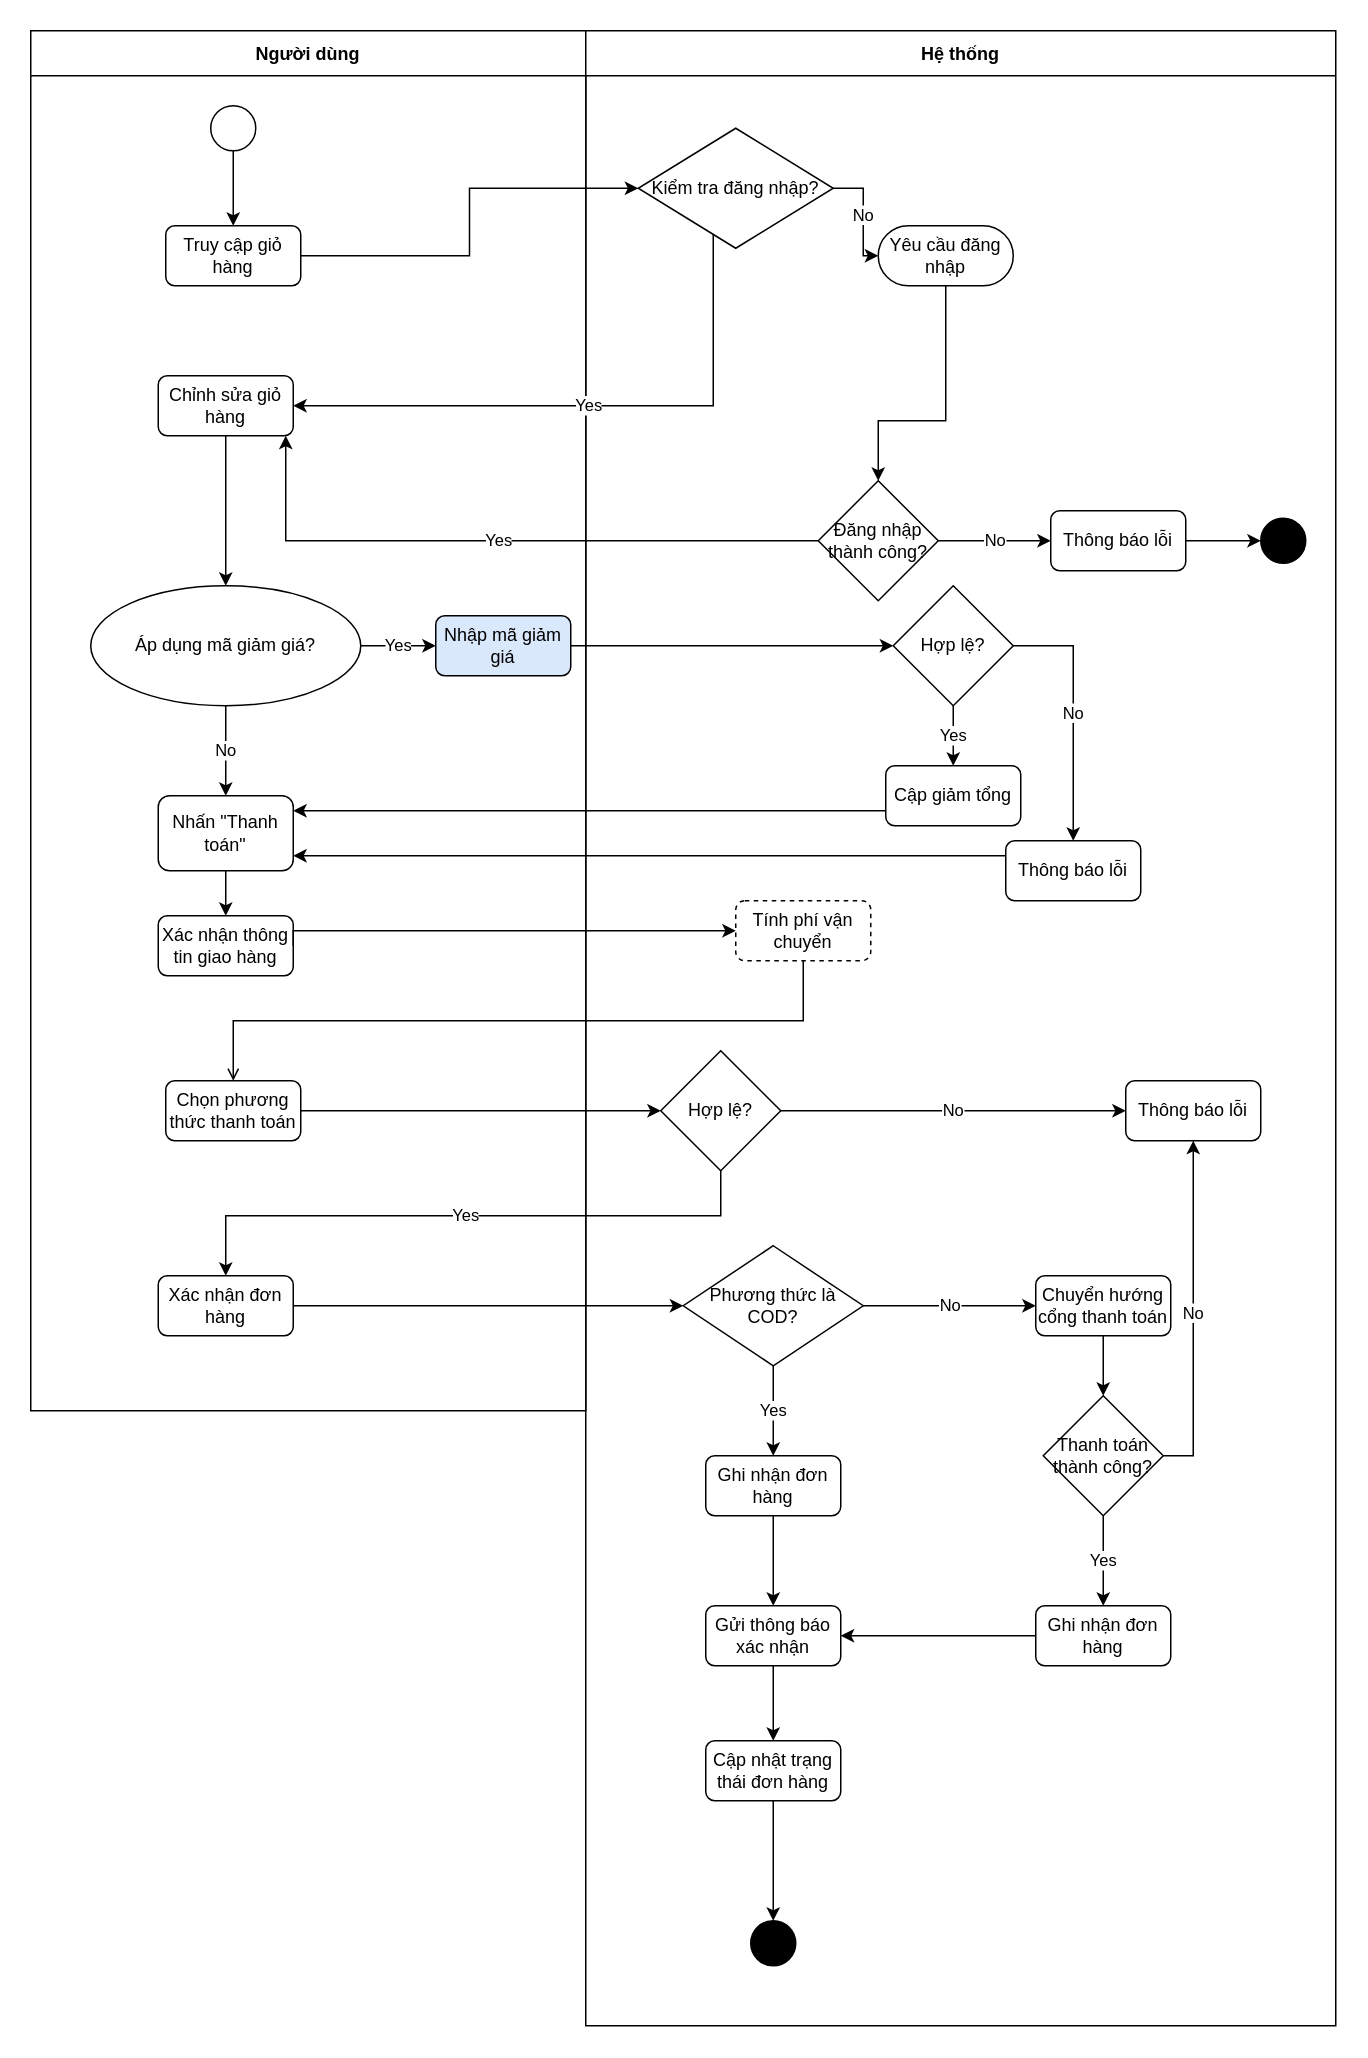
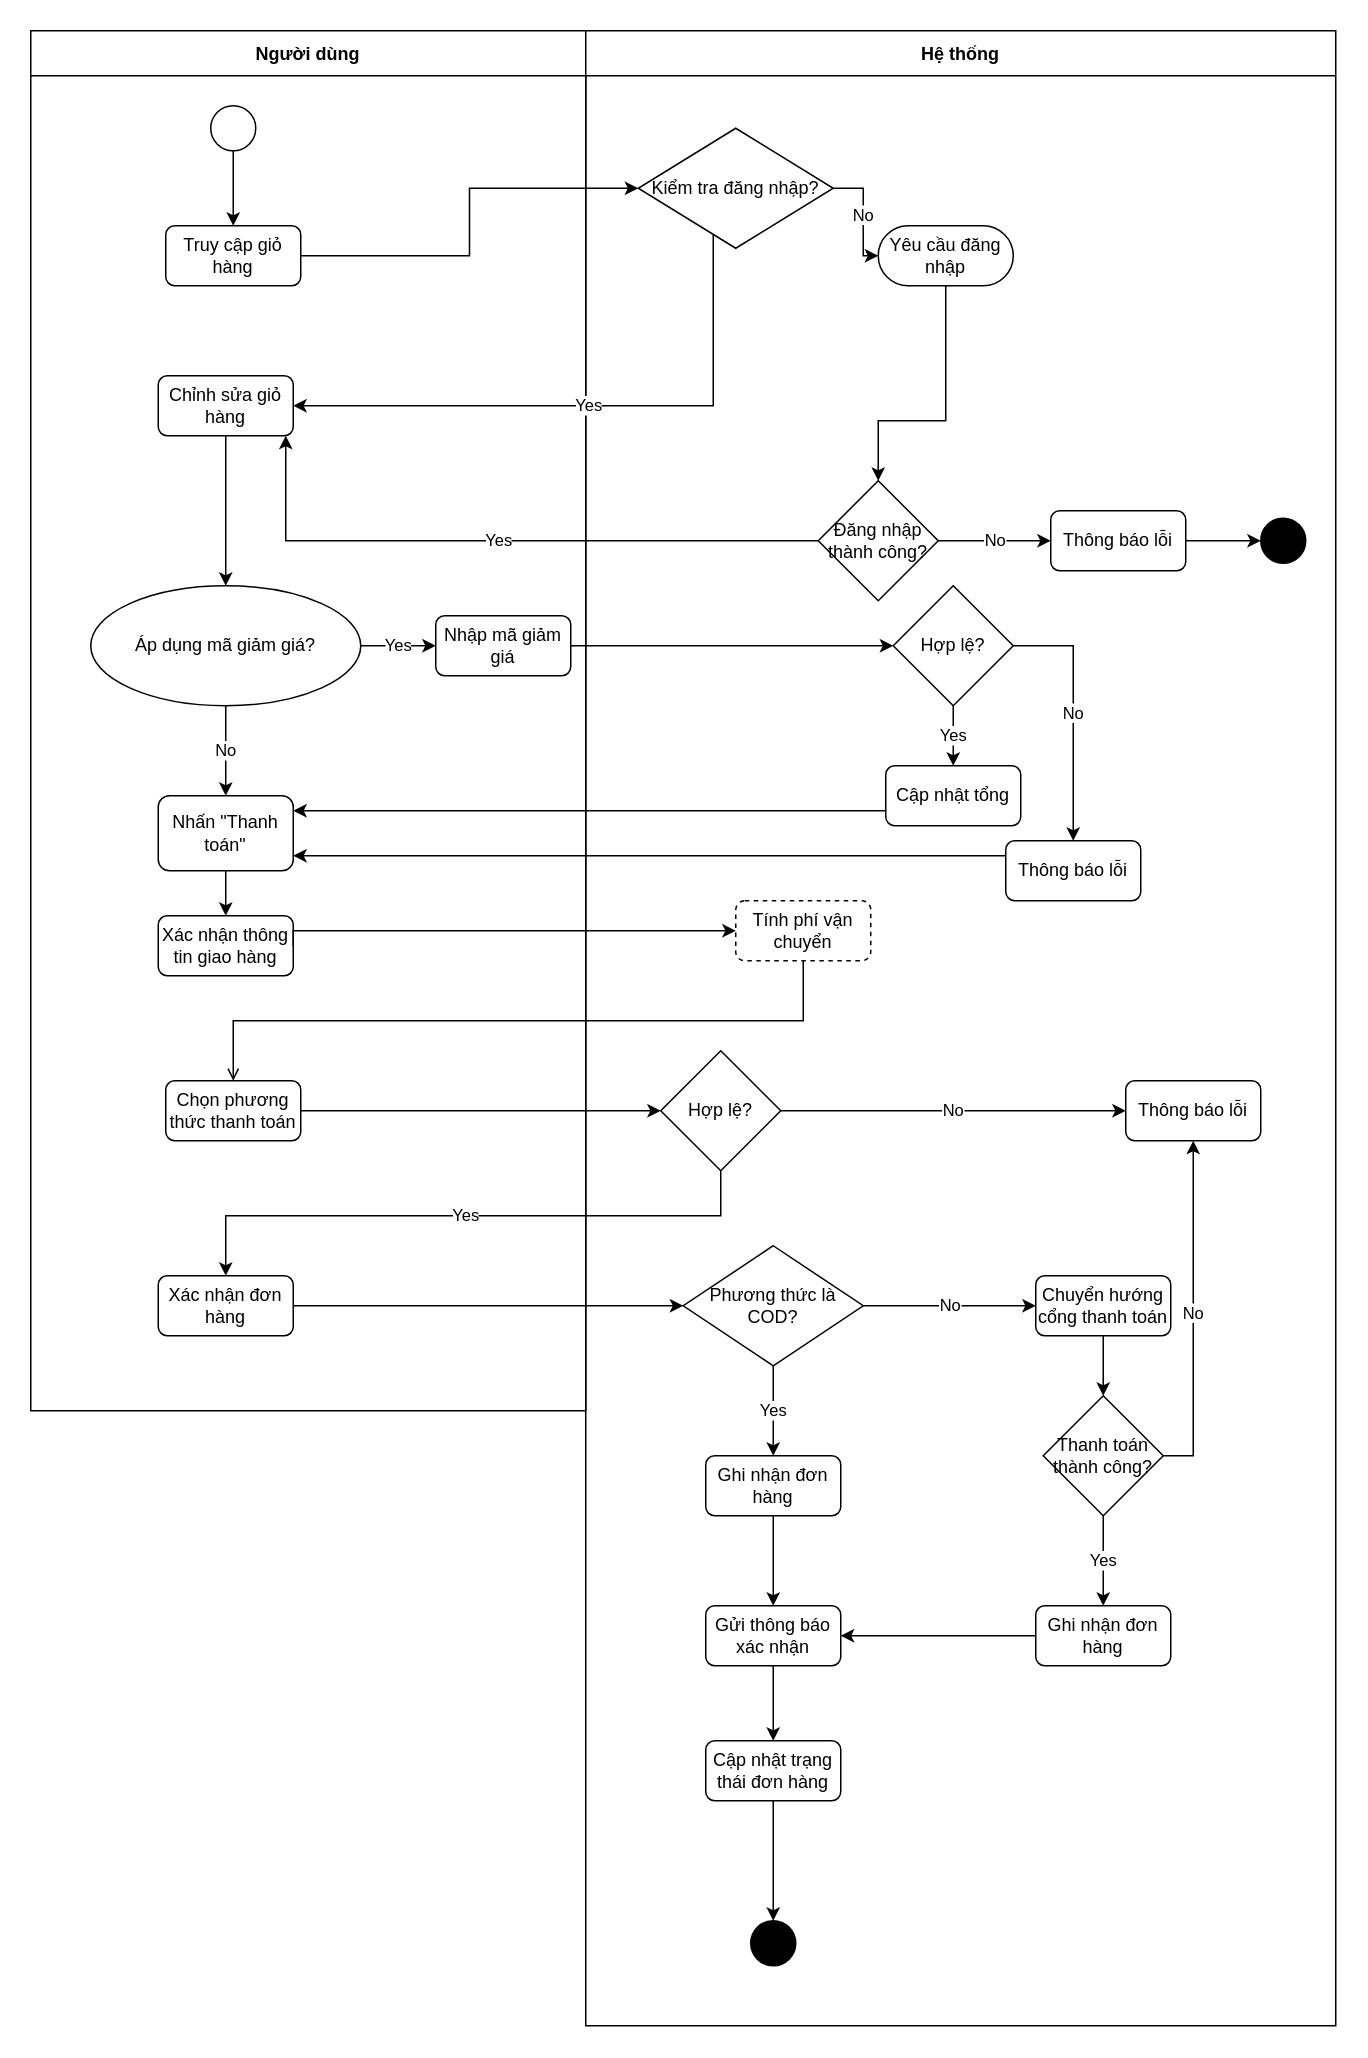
(503, 646) -> (503, 646)
(953, 796) -> (953, 796)
